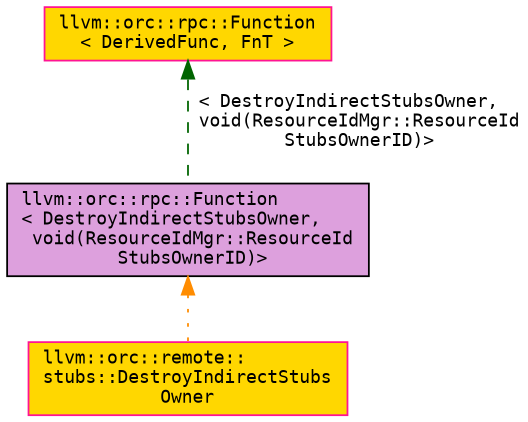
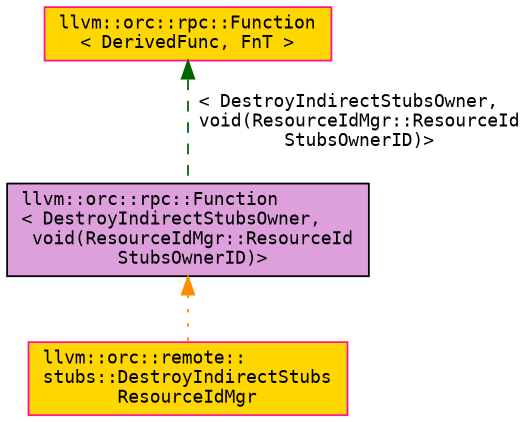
(188, 379) -> (188, 379)
